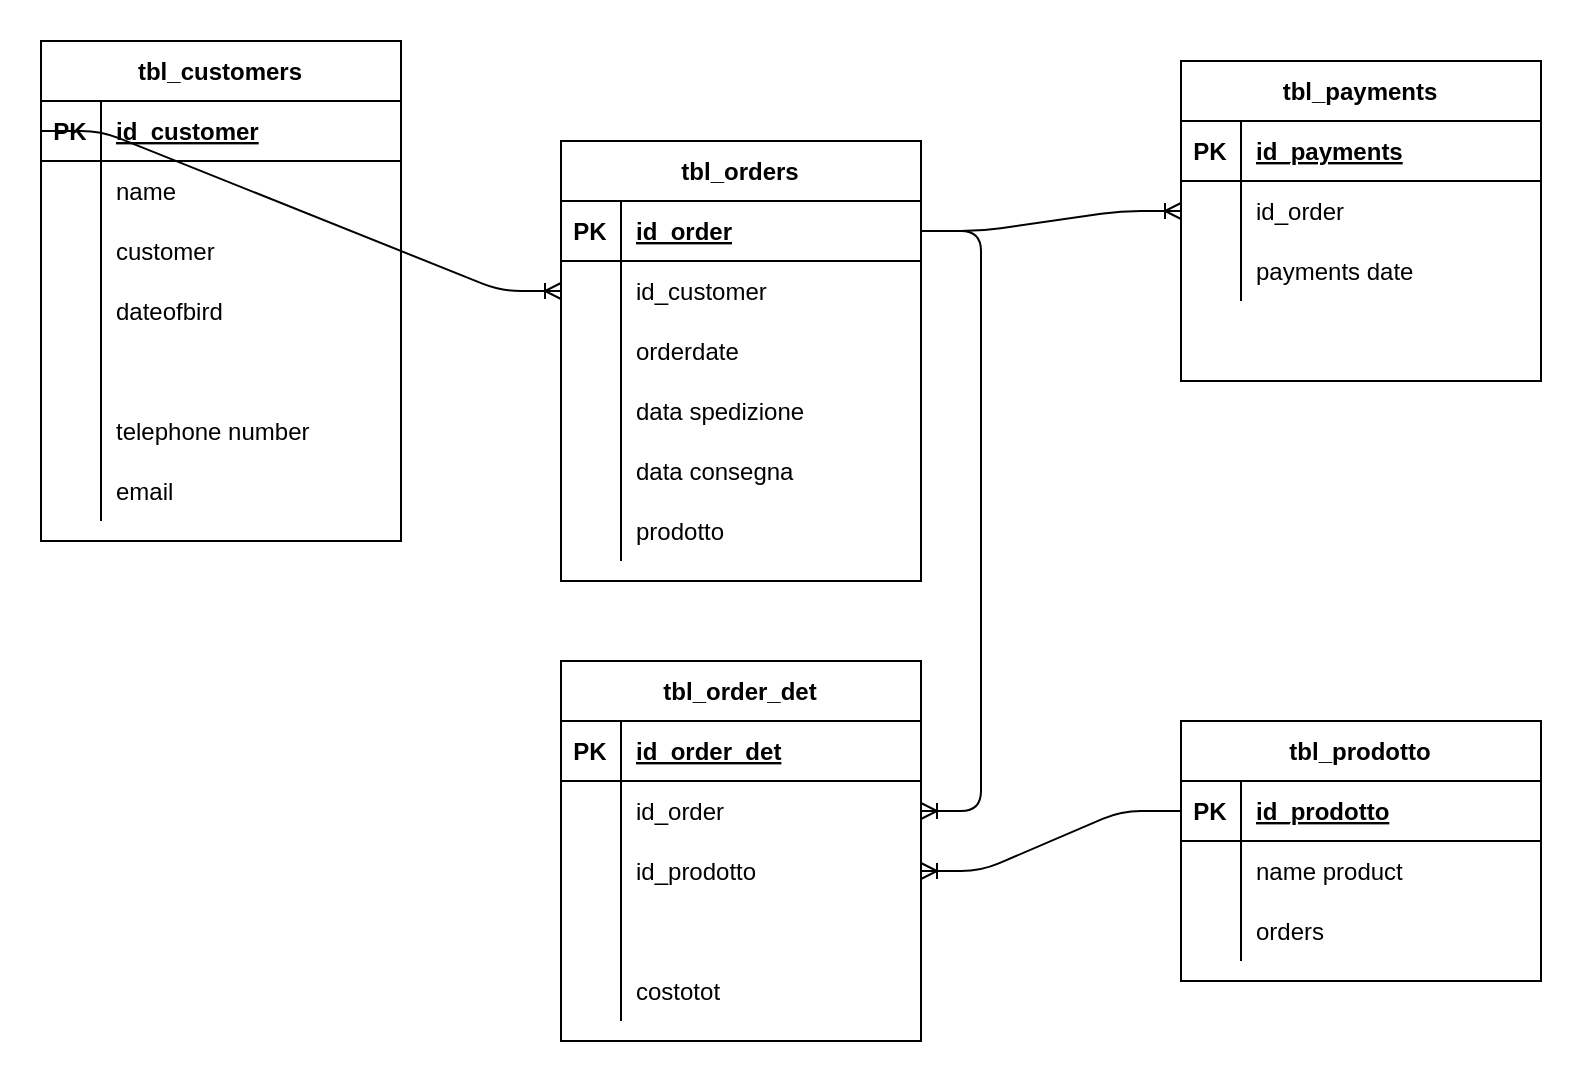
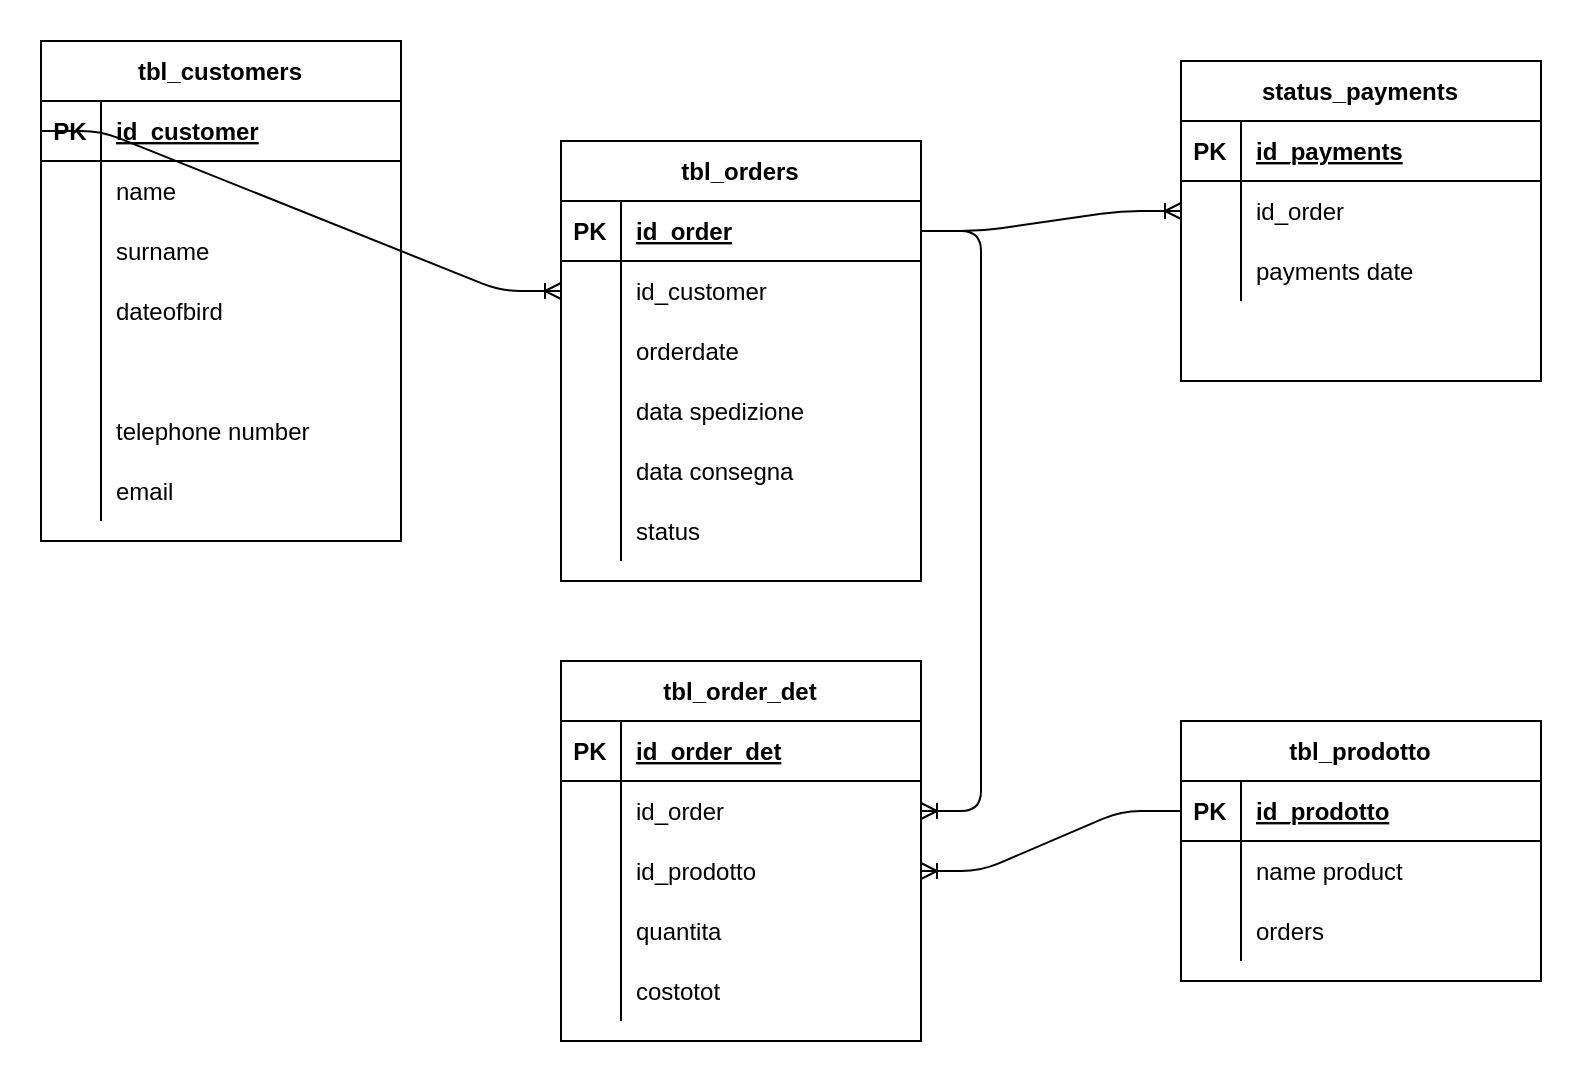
(1360, 92) -> (1360, 92)
(170, 252) -> (163, 252)
(690, 532) -> (676, 532)
none -> (771, 931)
